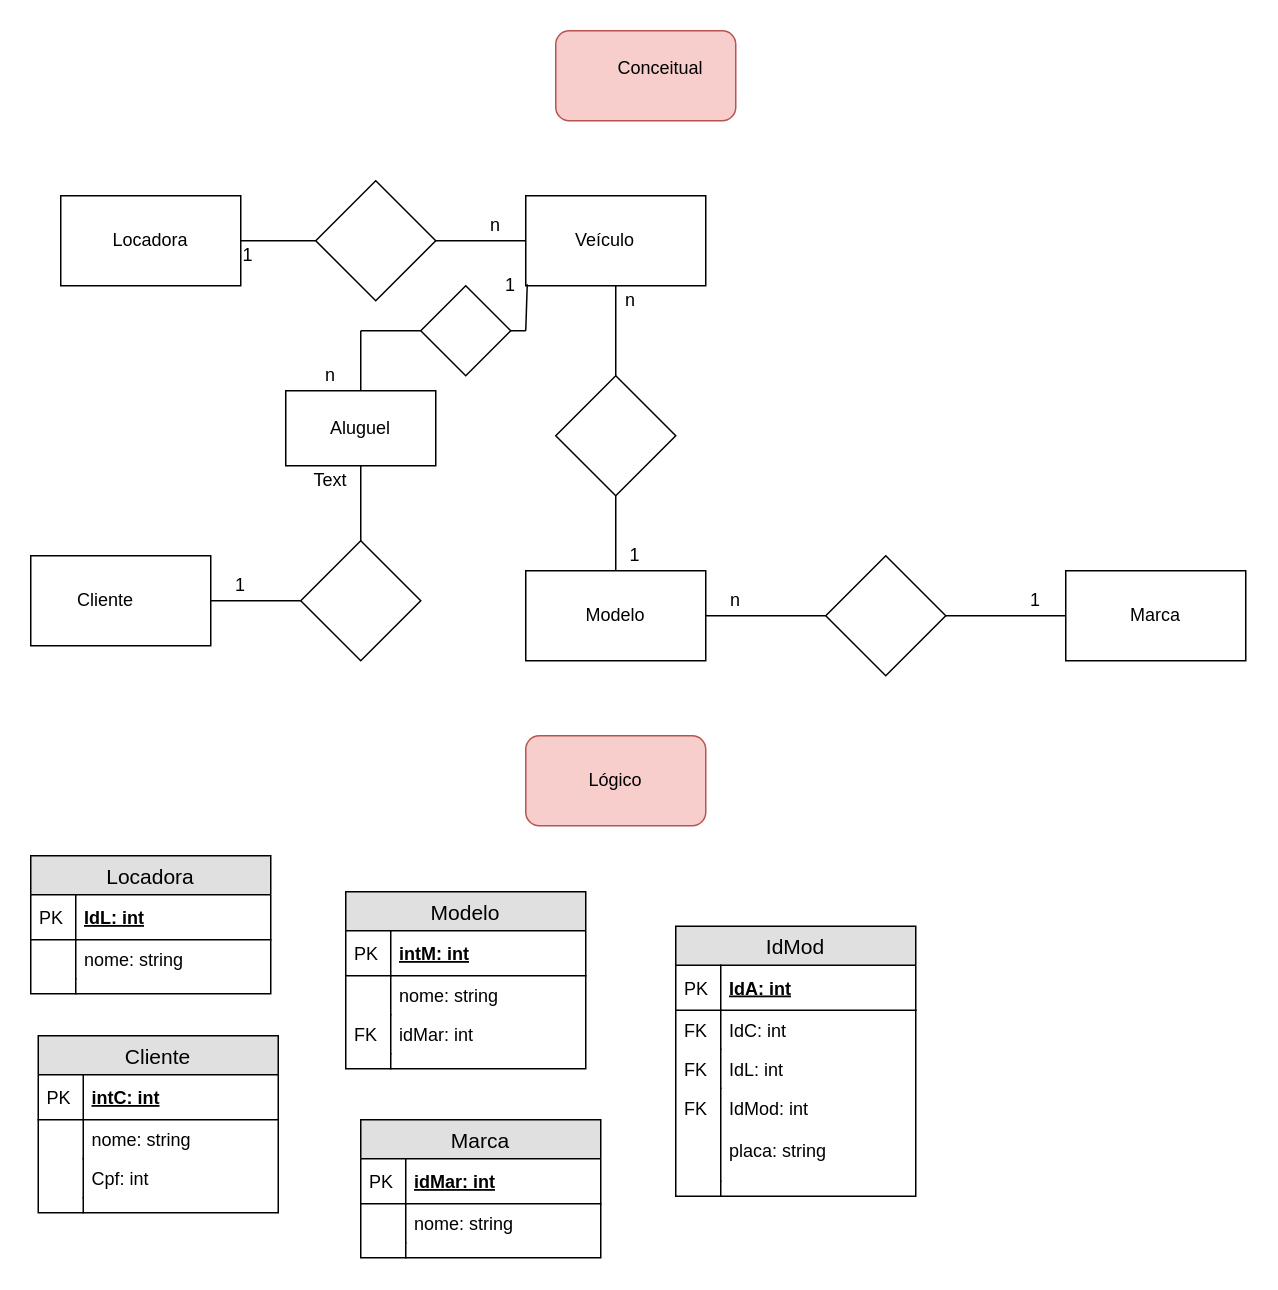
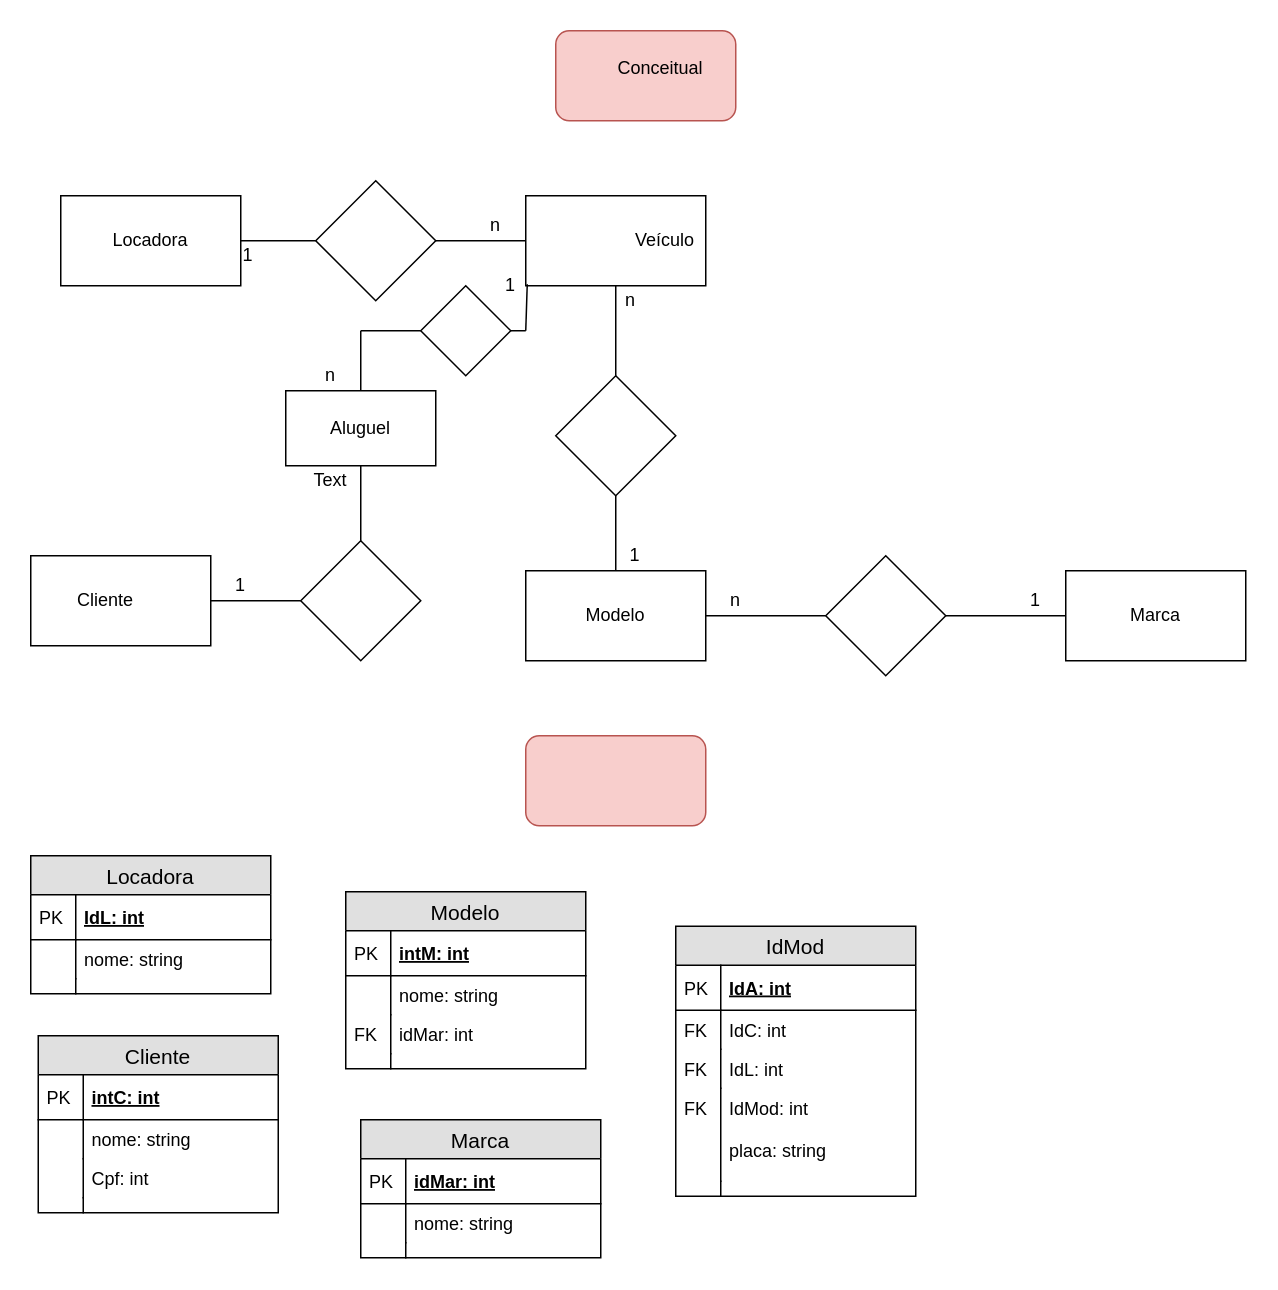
(605, 241) -> (665, 241)
(616, 781) -> none
